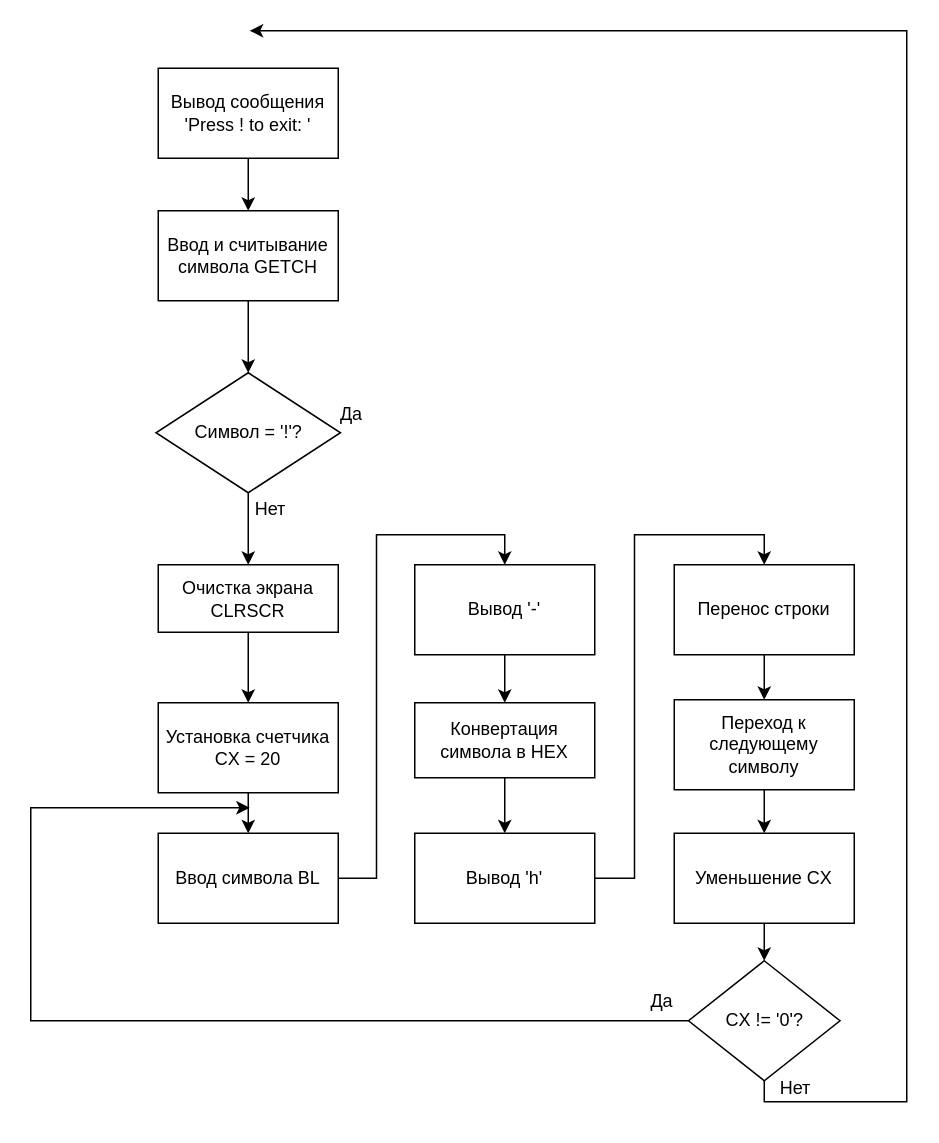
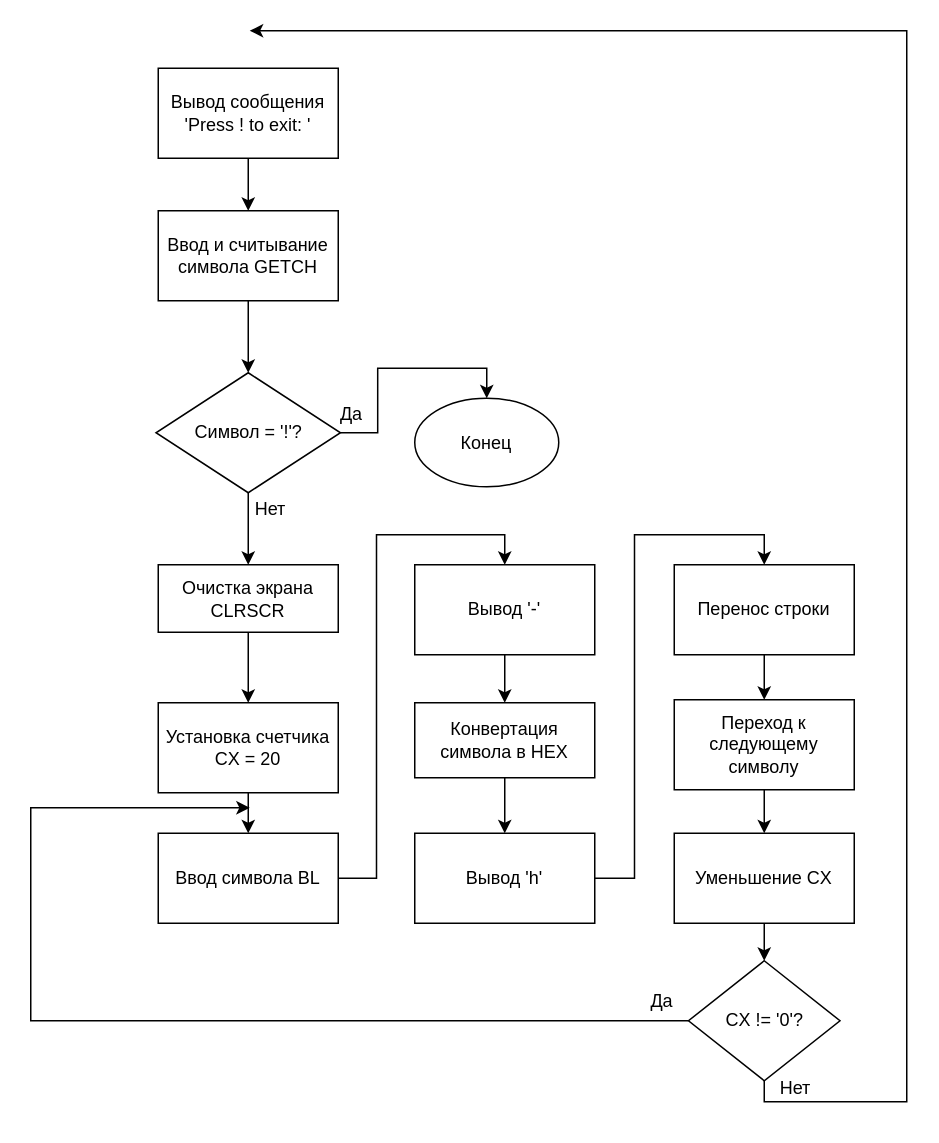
none -> (392, 368)
none -> (487, 443)
